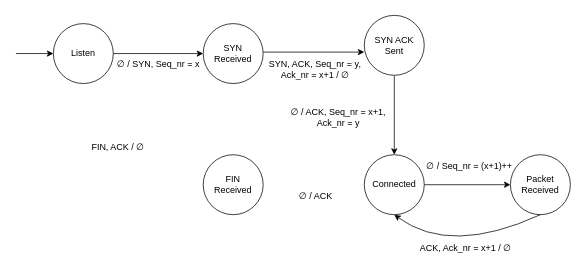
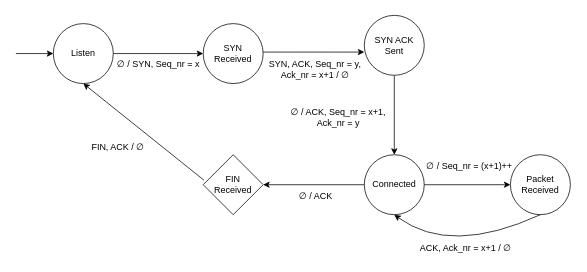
none -> (146, 134)
(233, 185) -> (233, 185)
none -> (316, 185)
